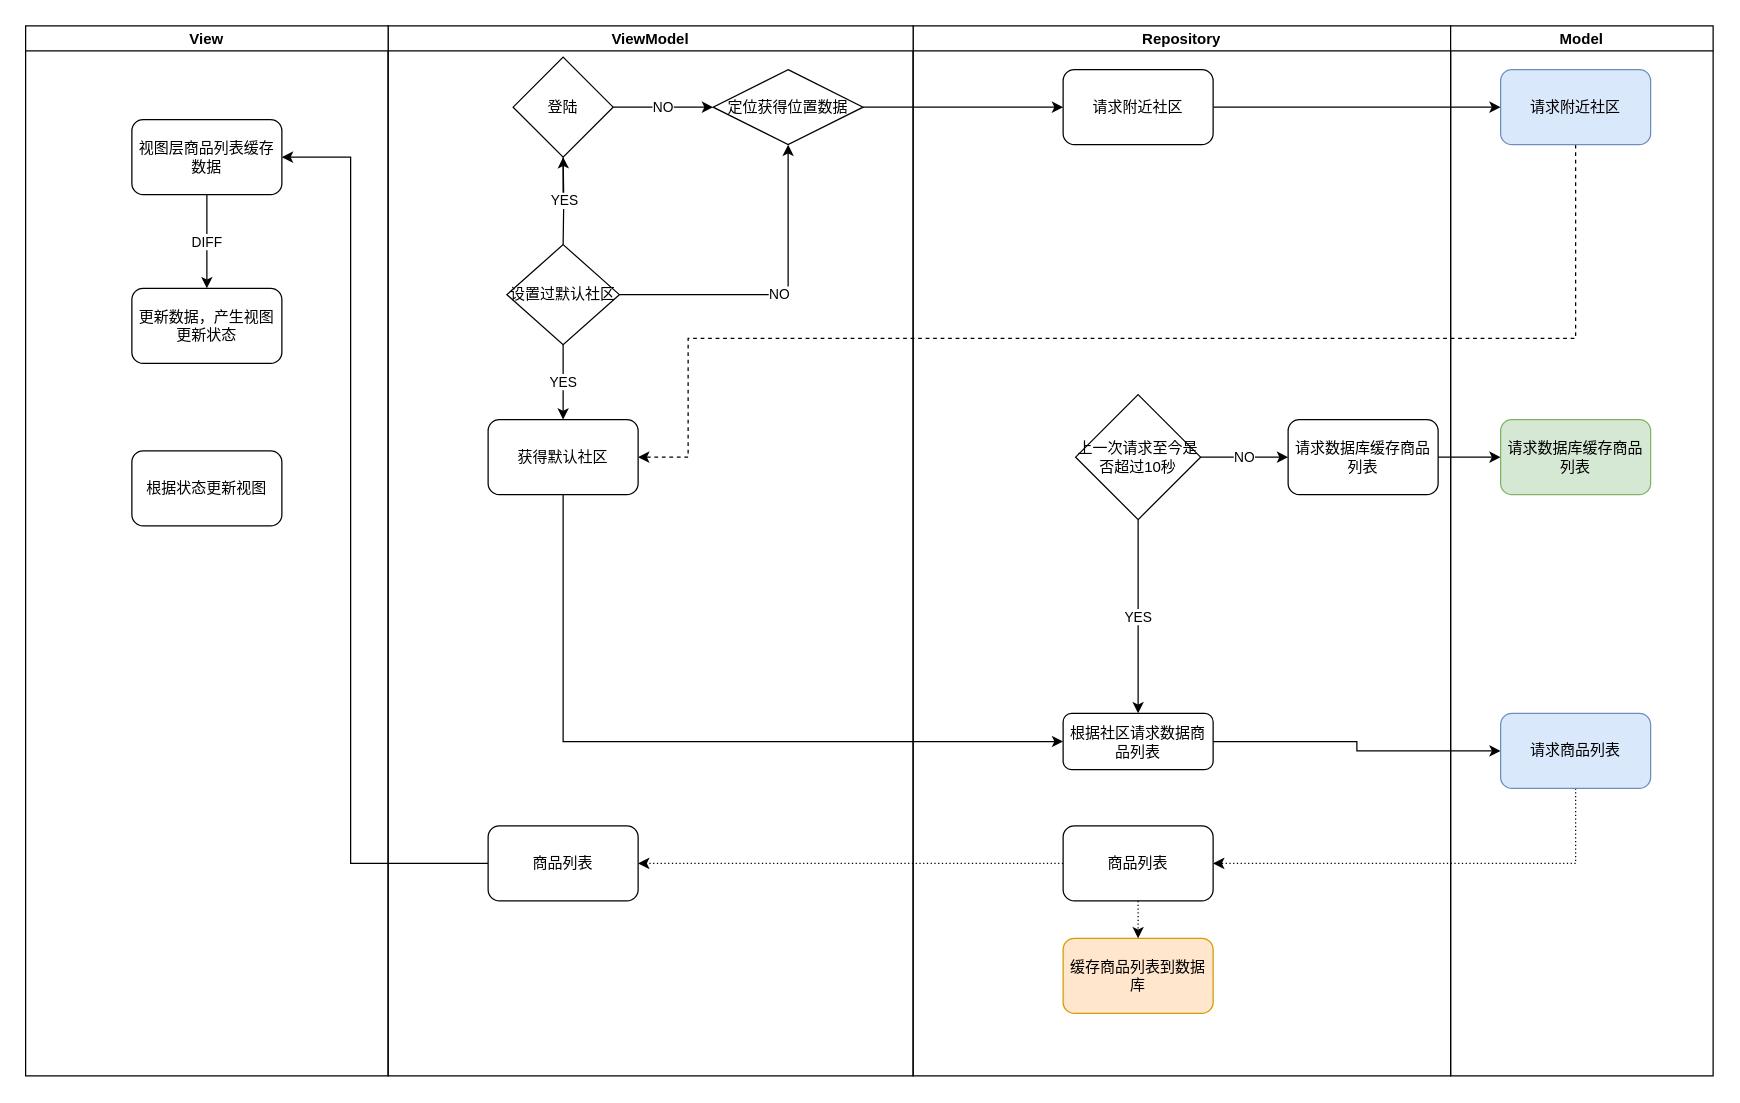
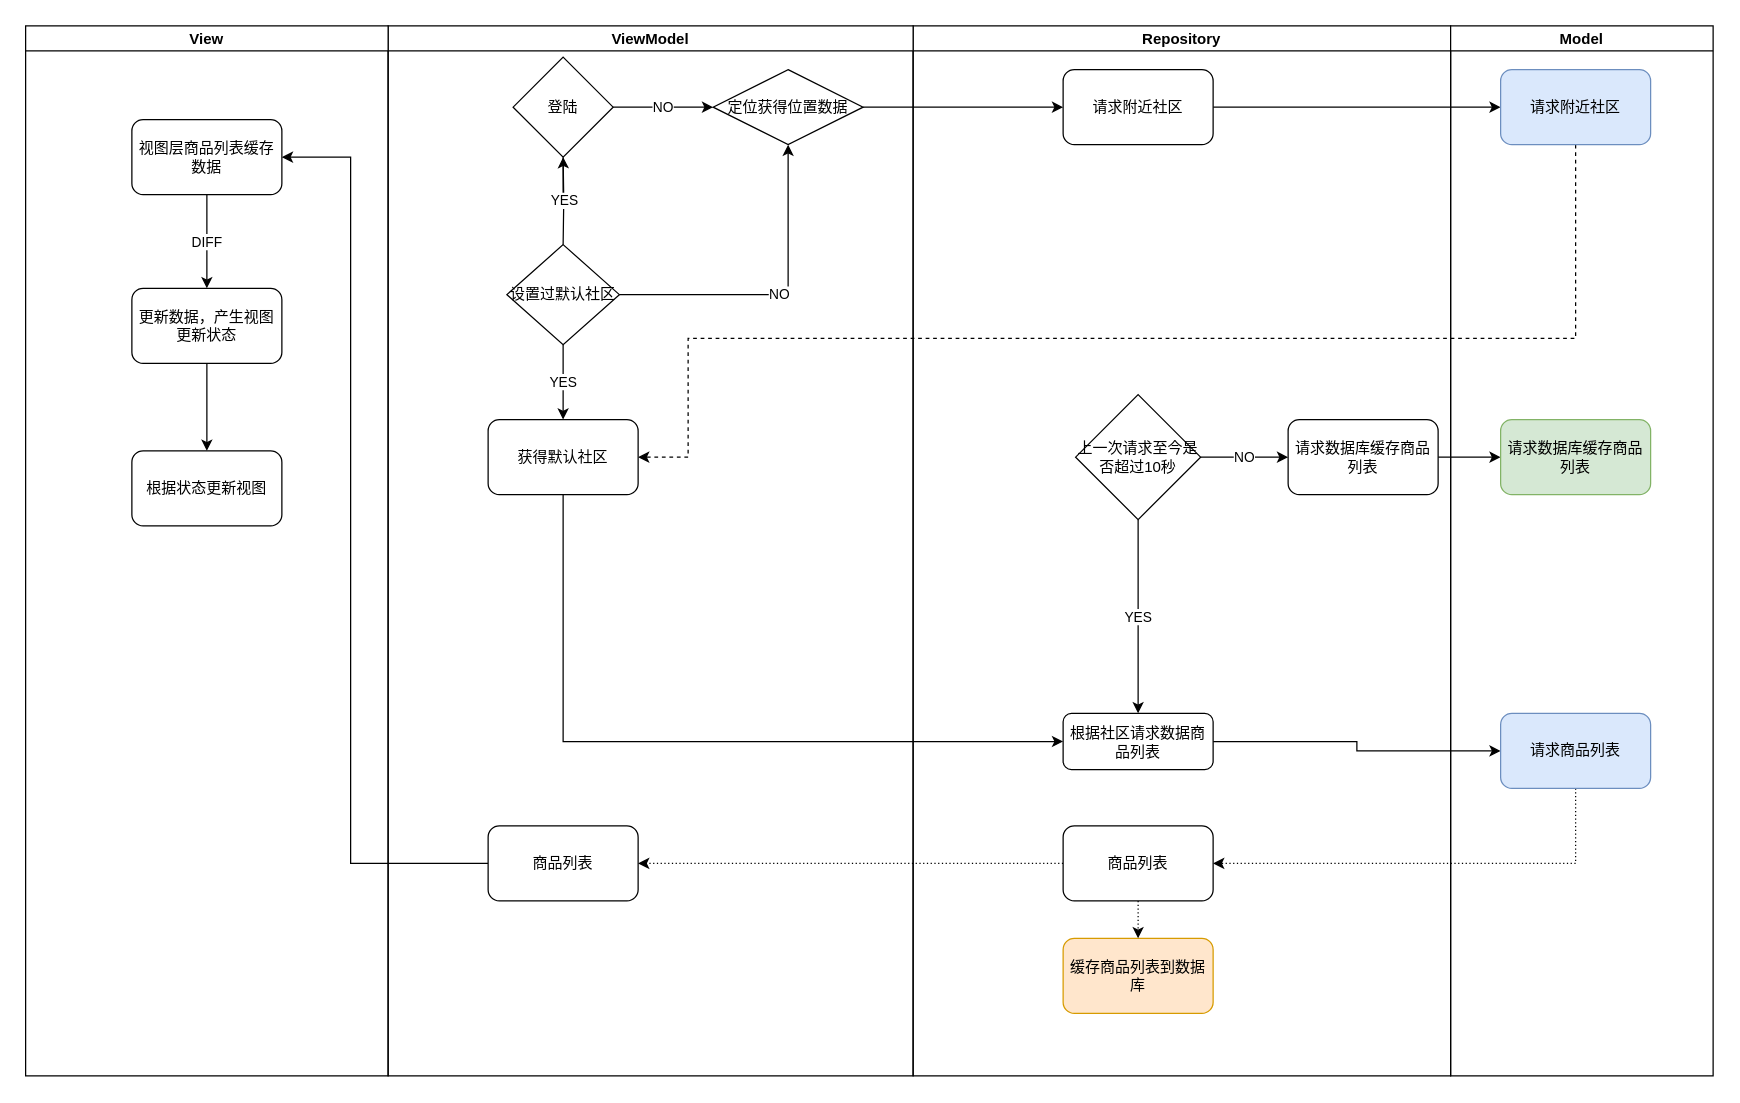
none -> (207, 402)
